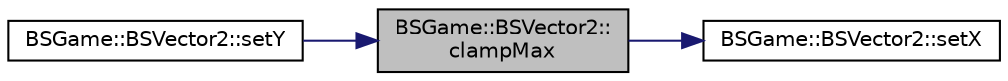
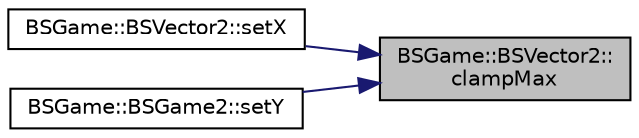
(156, 41) -> (157, 109)
(655, 41) -> (332, 49)
